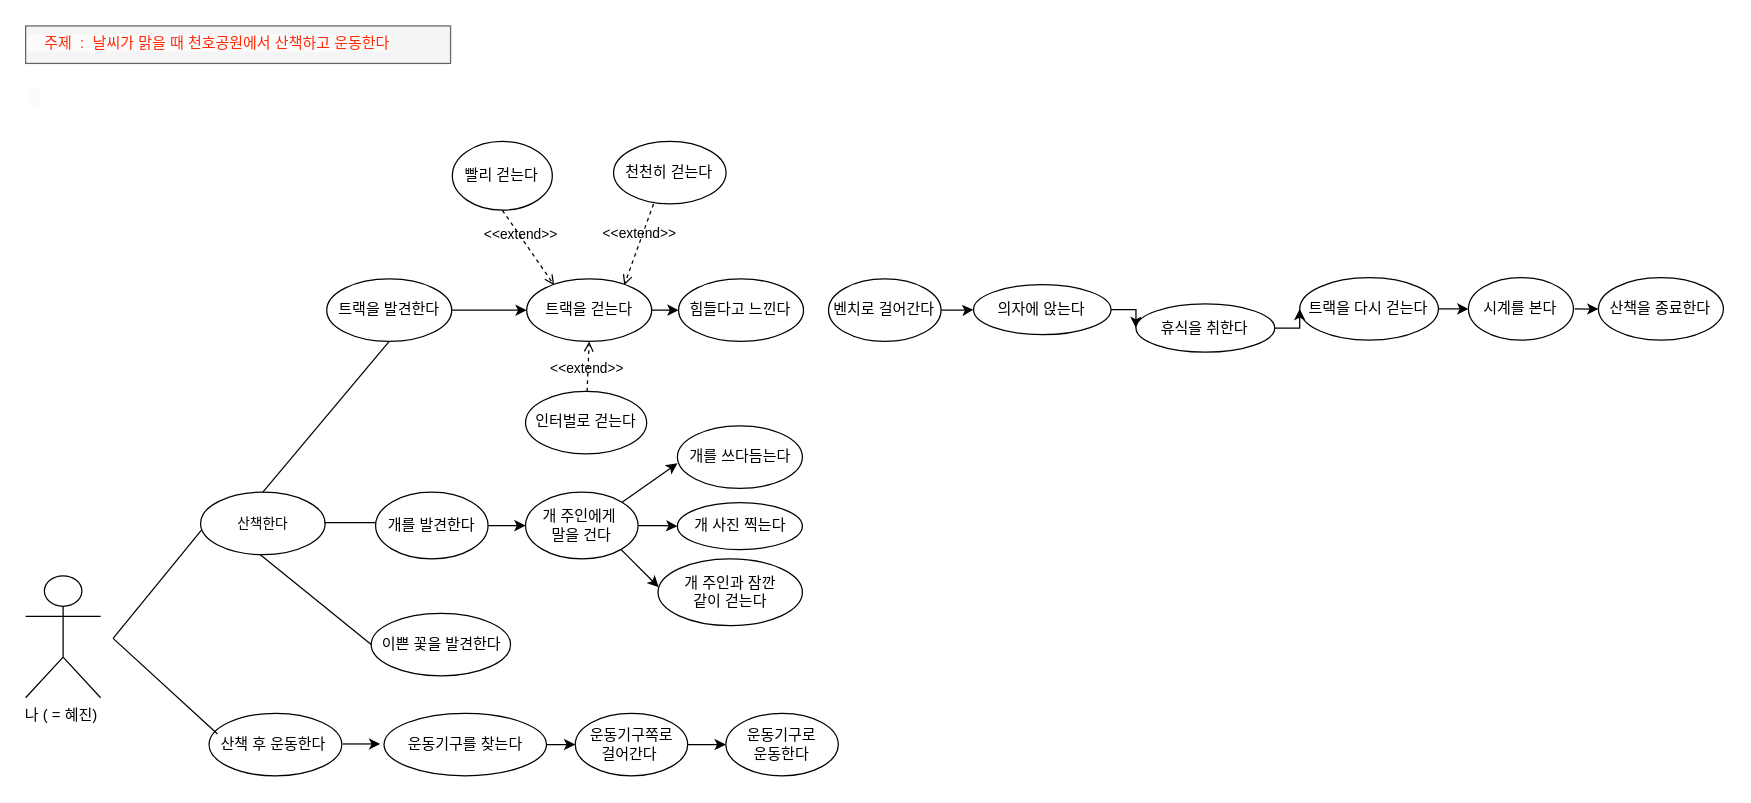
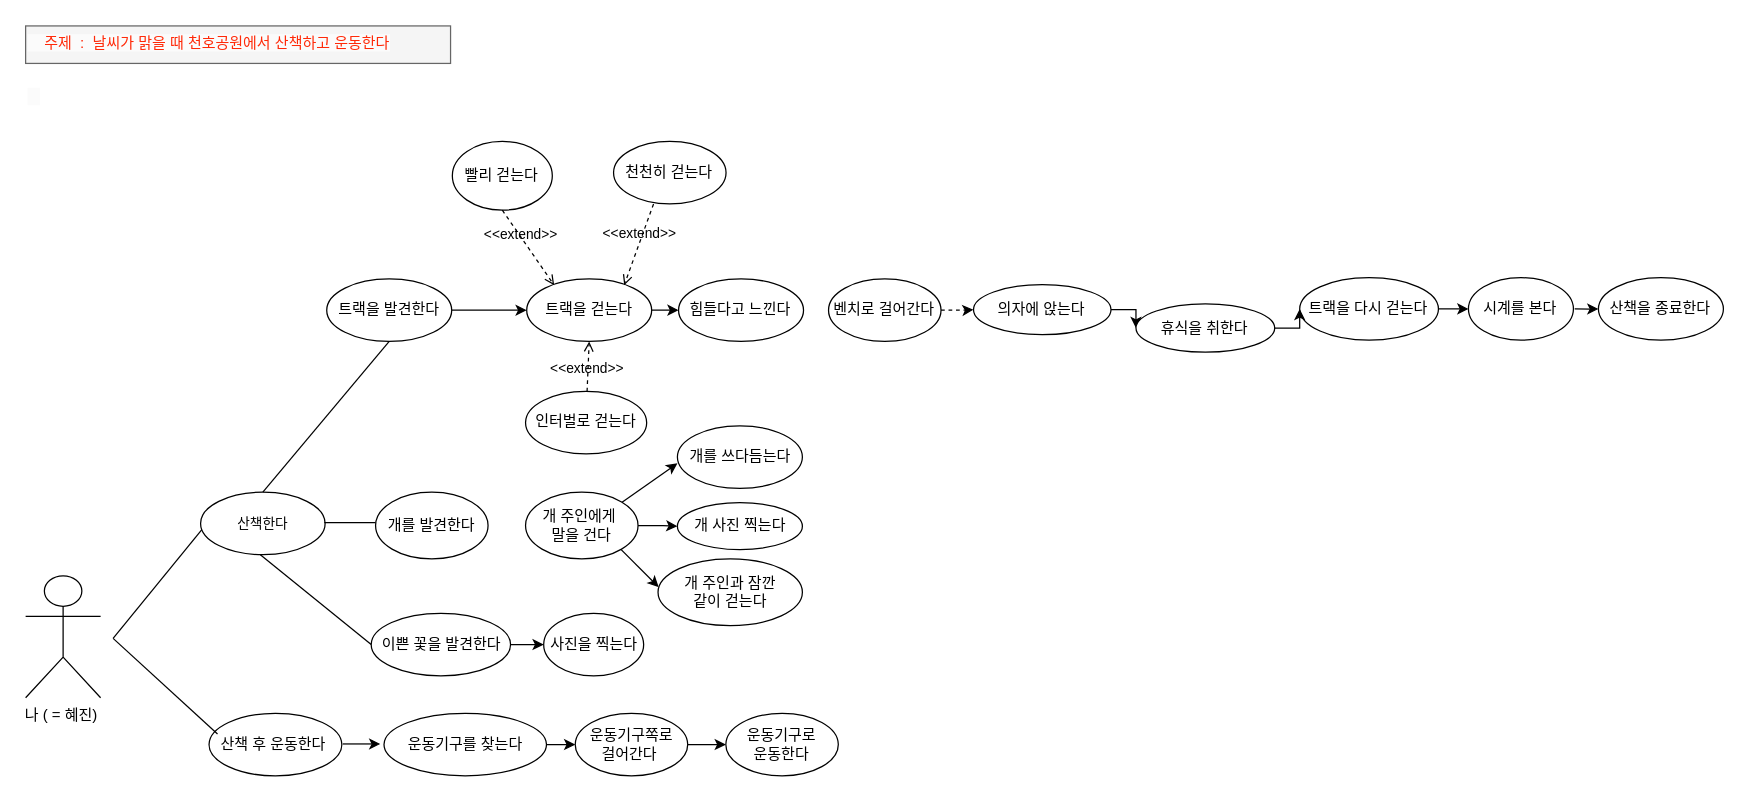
(954, 310) -> (954, 310)
(511, 525) -> none
none -> (531, 644)
none -> (594, 644)
